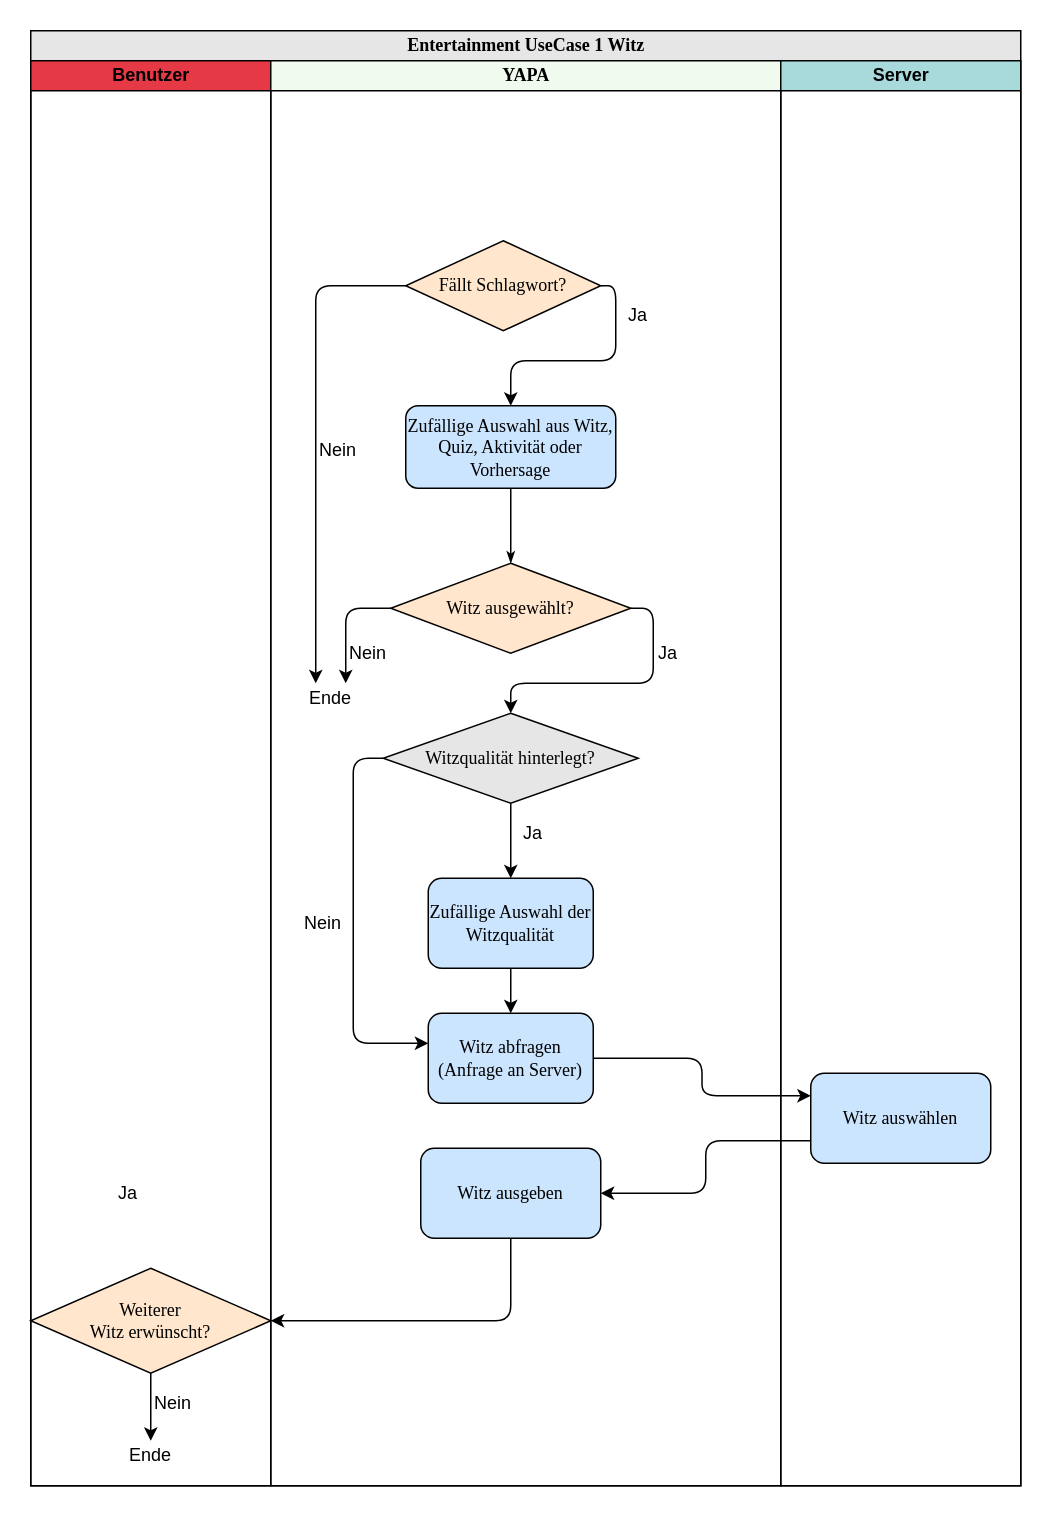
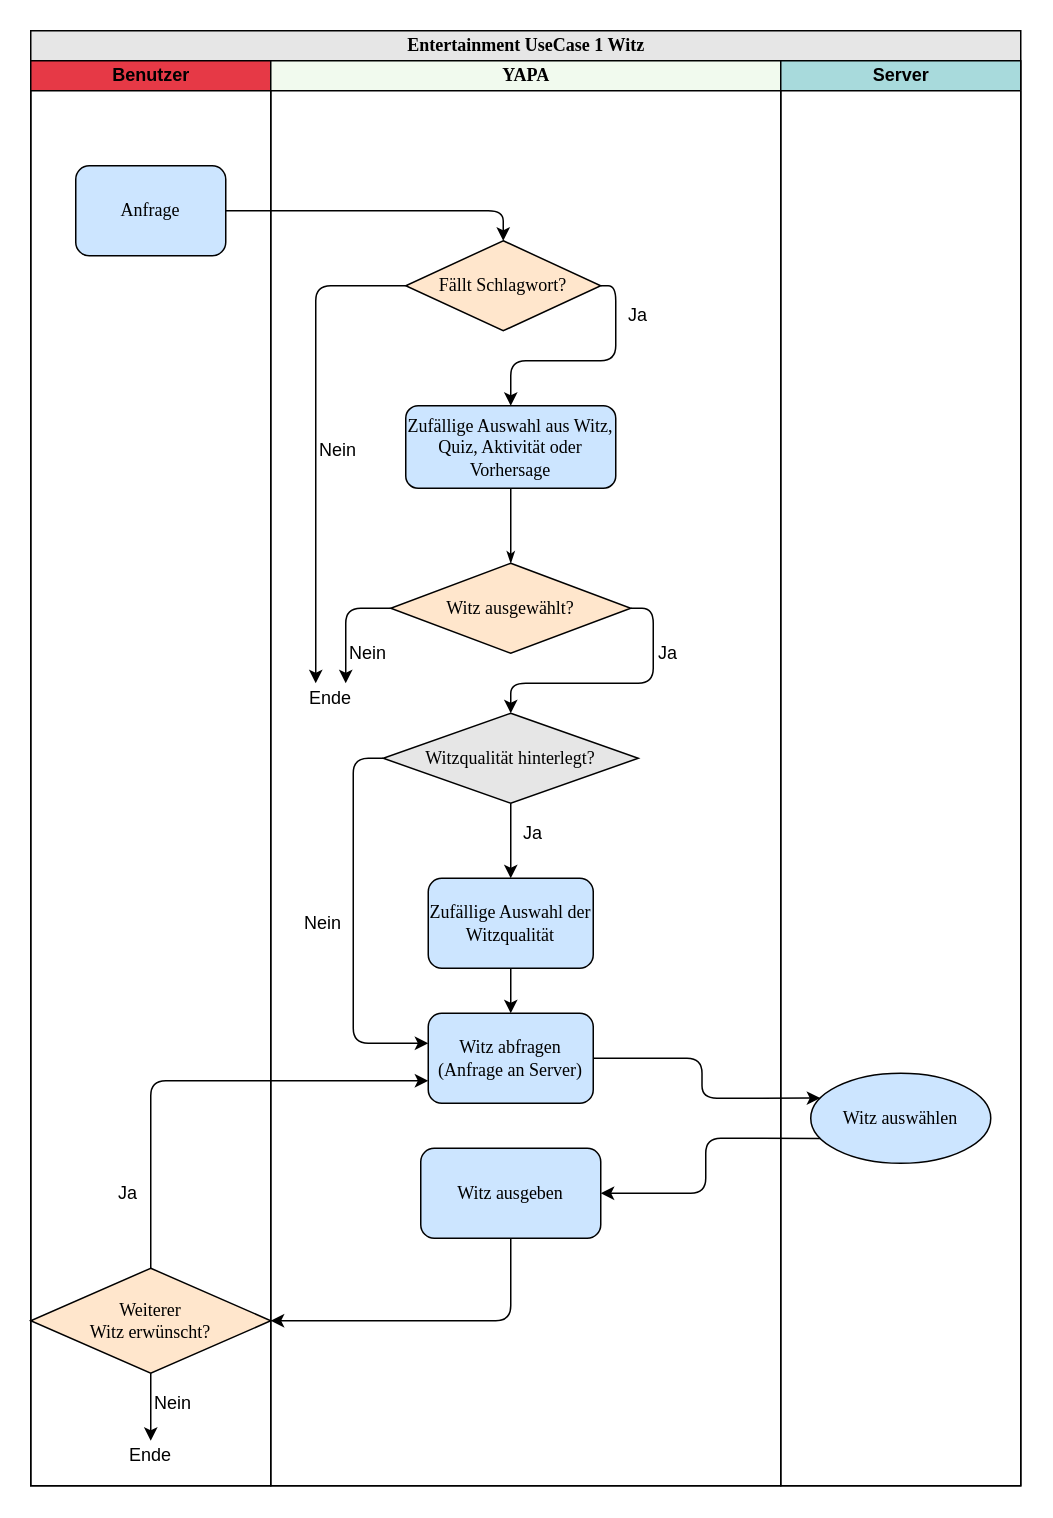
none -> (151, 211)
none -> (369, 211)
none -> (196, 1081)
(901, 1118) -> (901, 1118)
